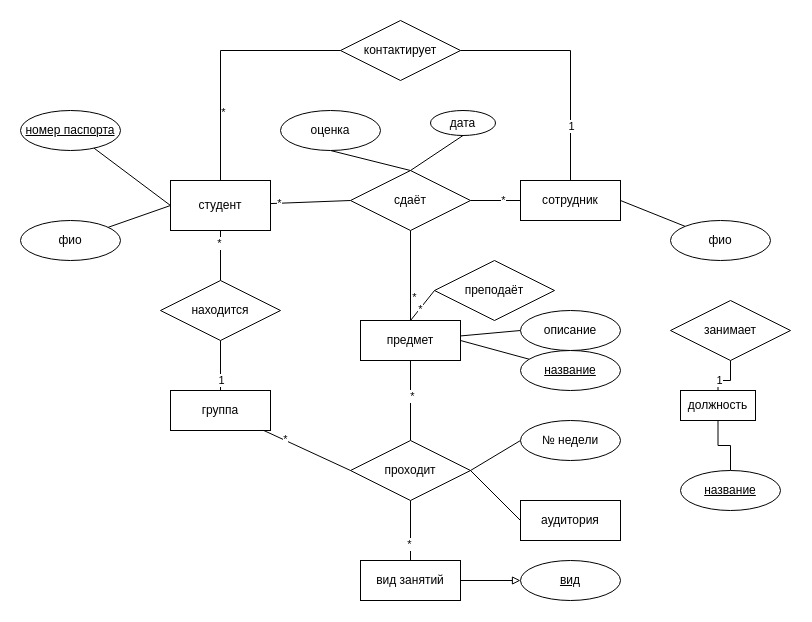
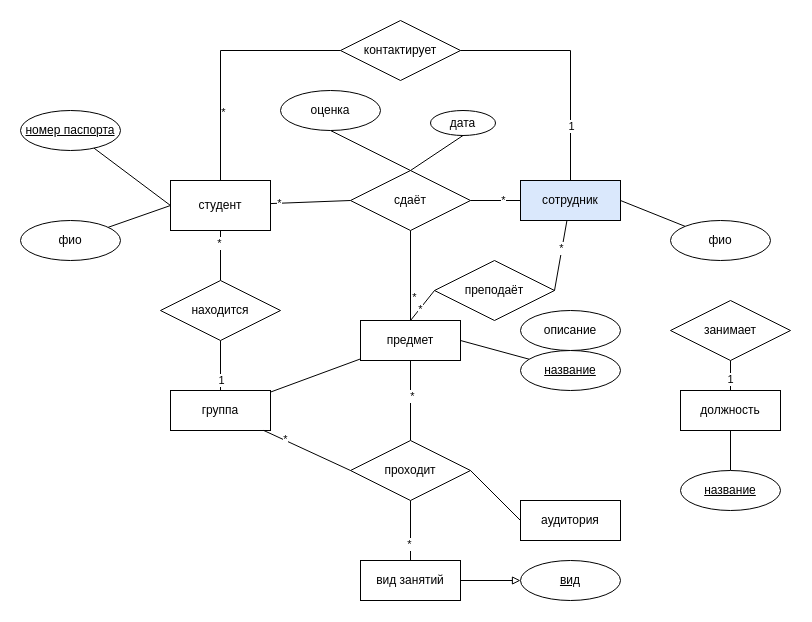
(331, 131) -> (331, 111)
(571, 201) -> (571, 201)
none -> (561, 255)
(491, 333) -> (316, 375)
(718, 406) -> (731, 411)
(571, 441) -> none
(496, 455) -> none
